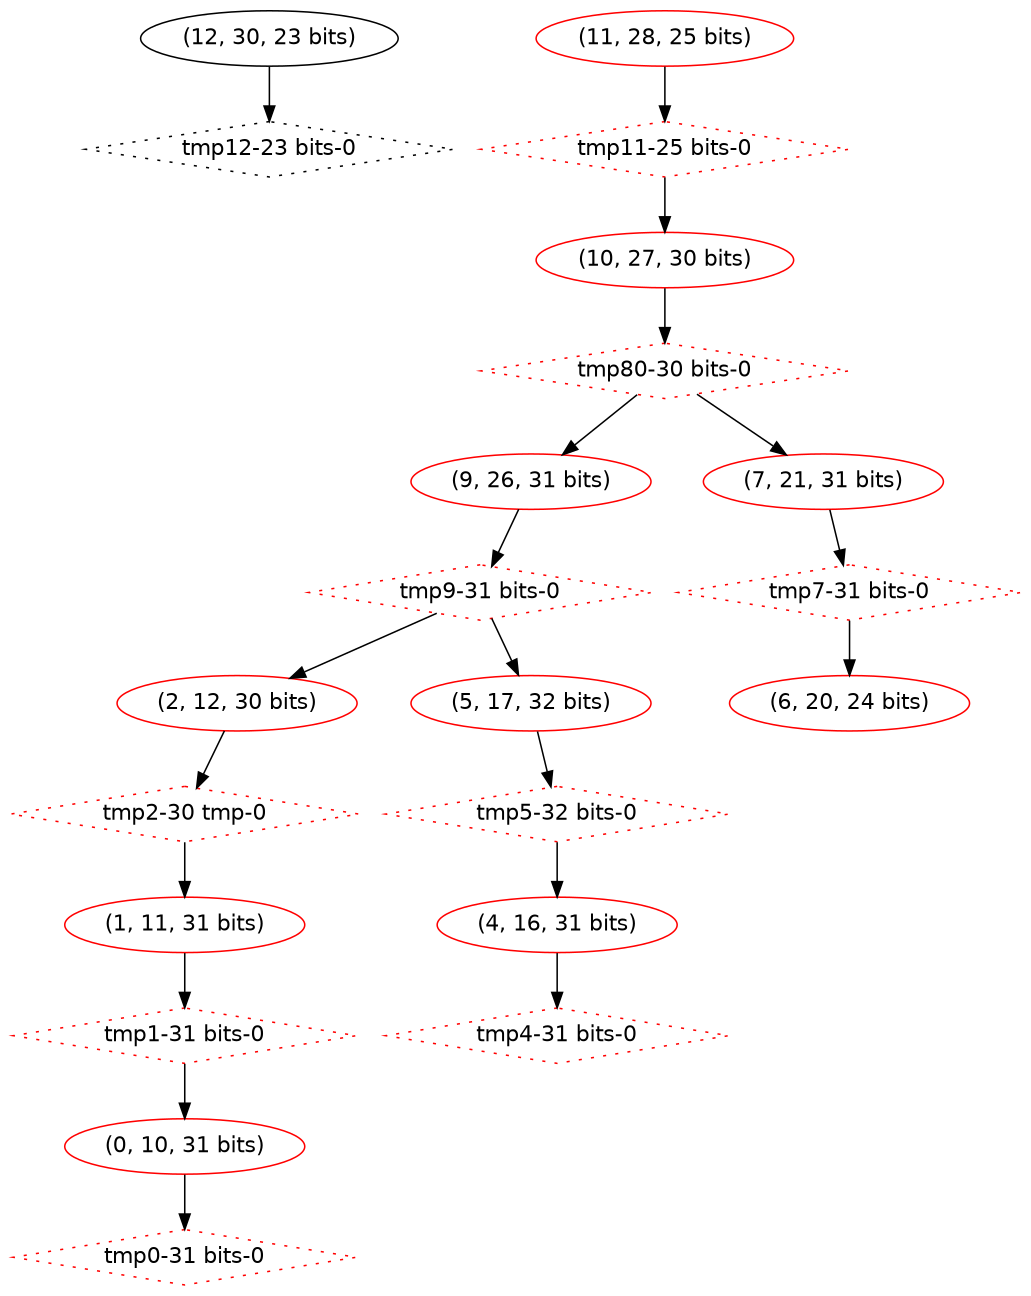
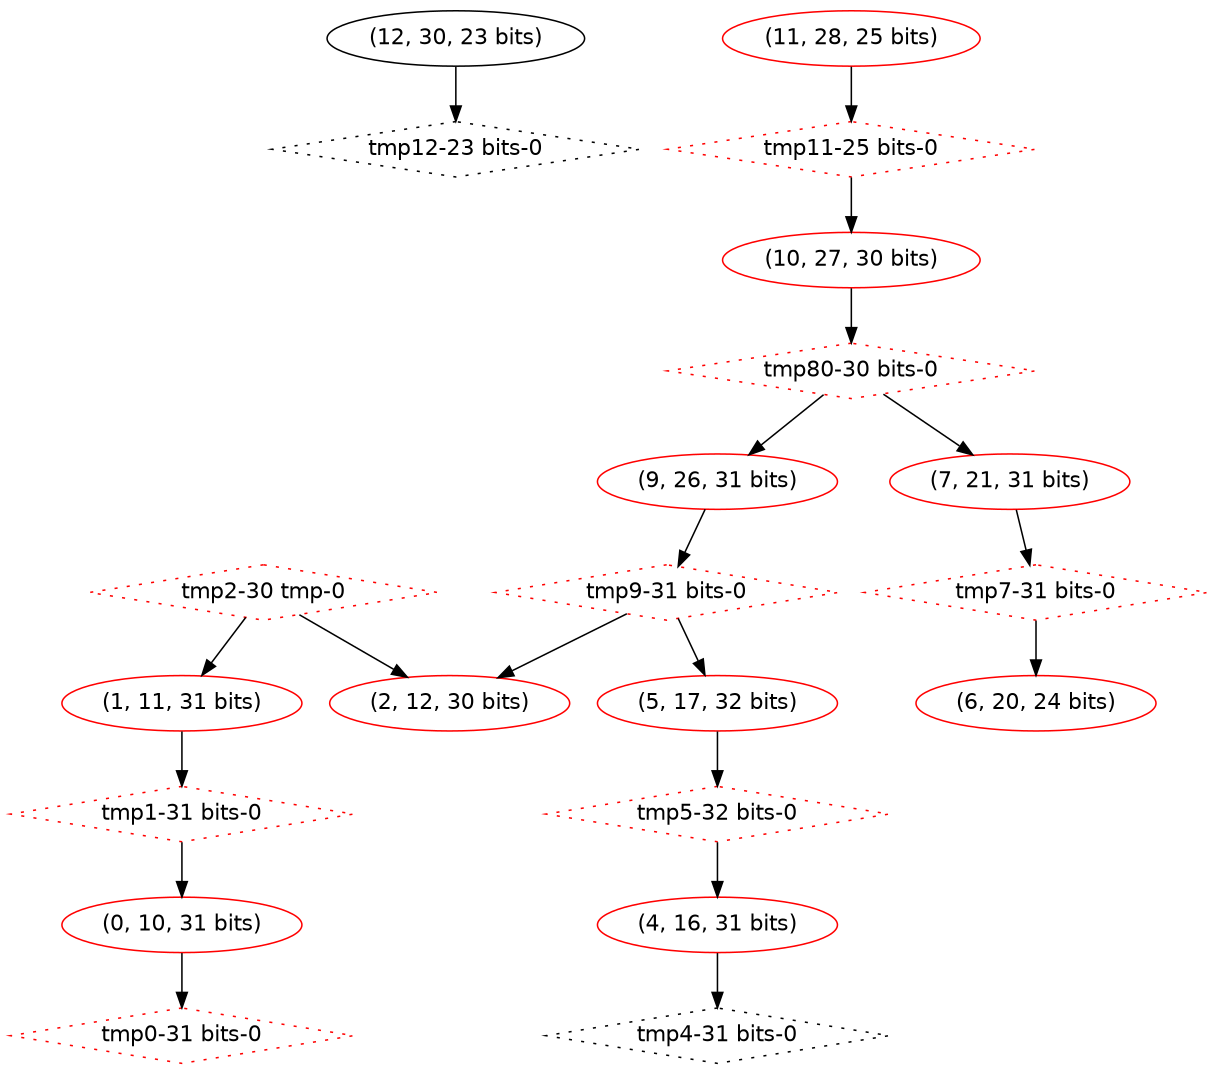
(214, 752) -> (347, 642)
(557, 1036) -> (717, 1036)
